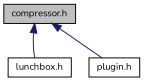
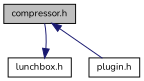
(33, 46) -> (46, 36)
